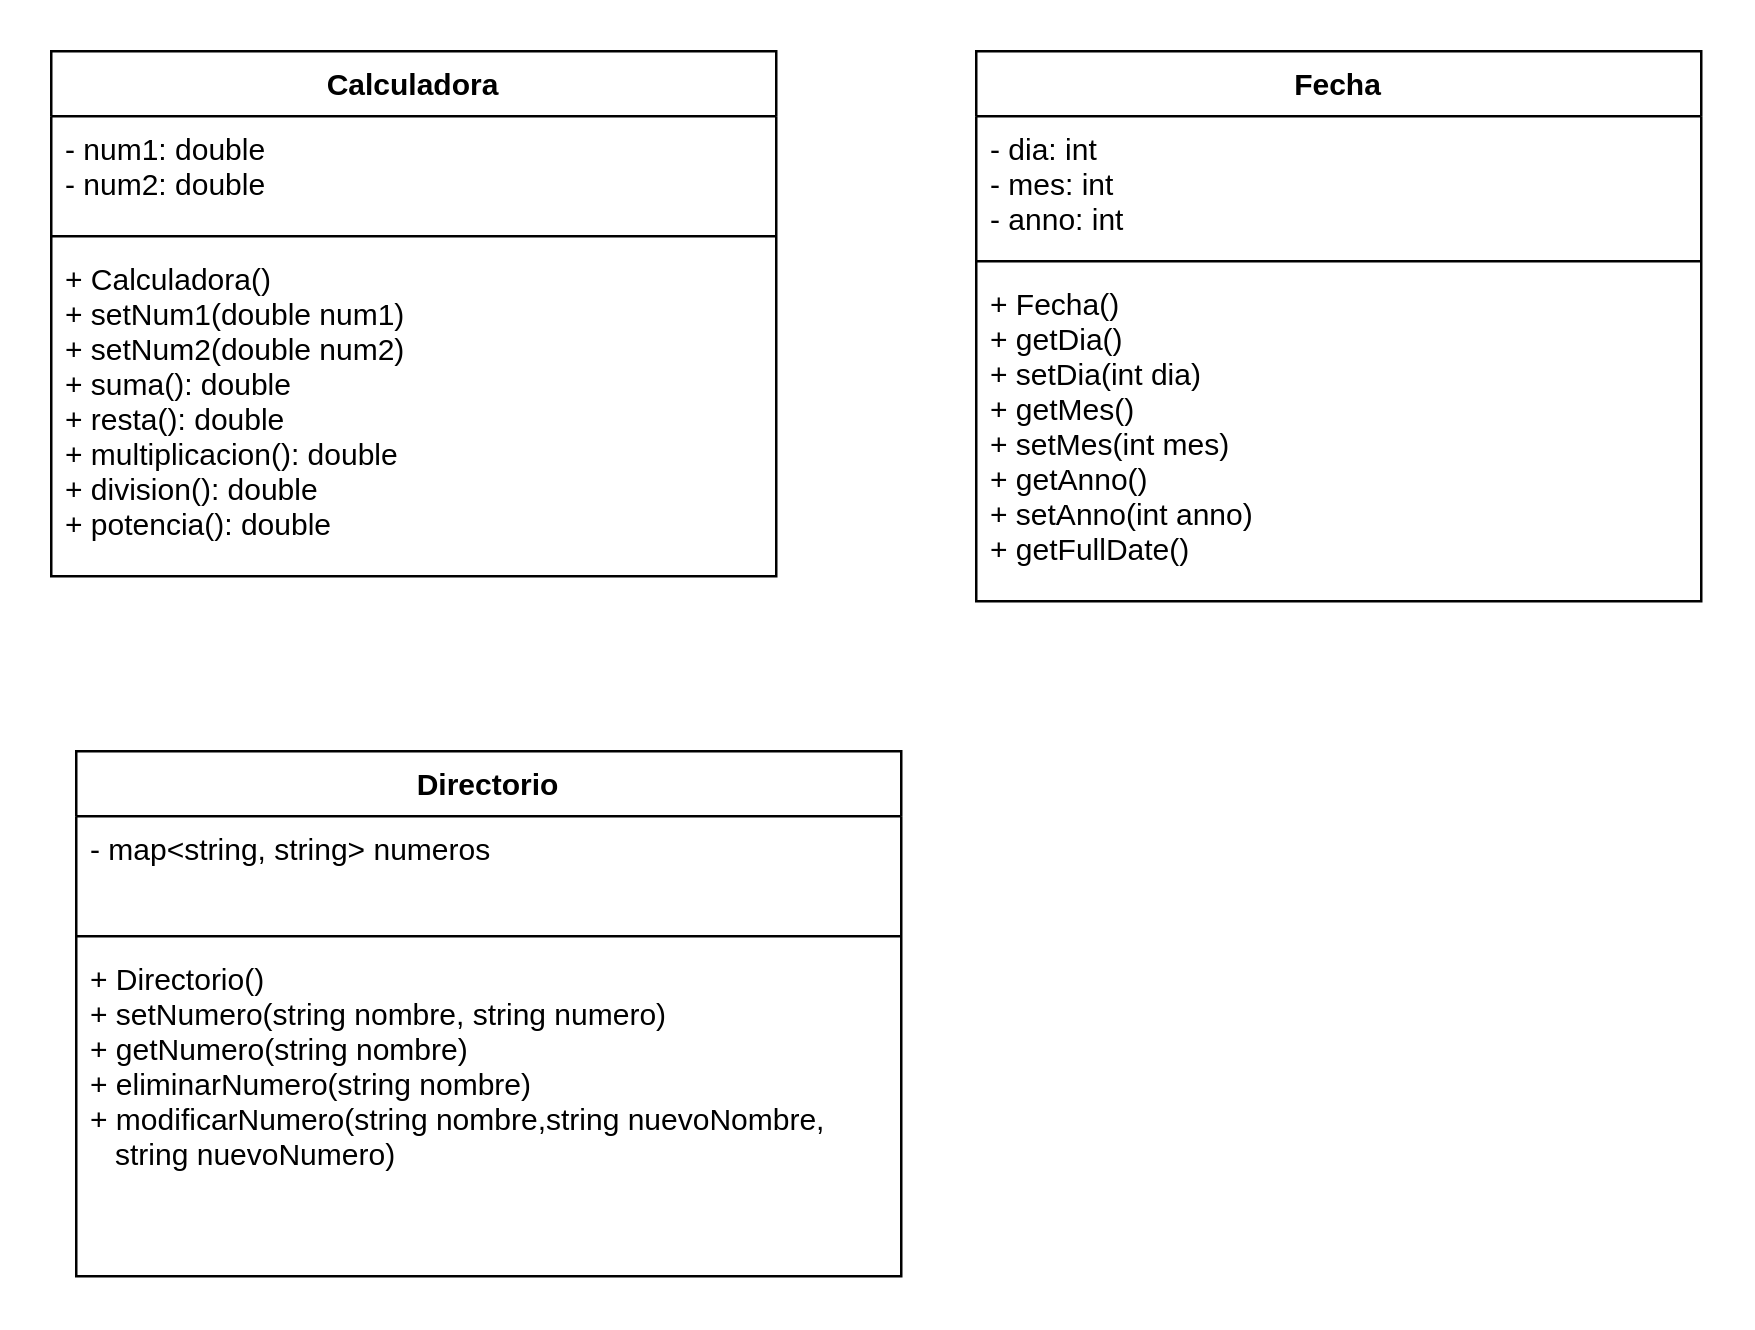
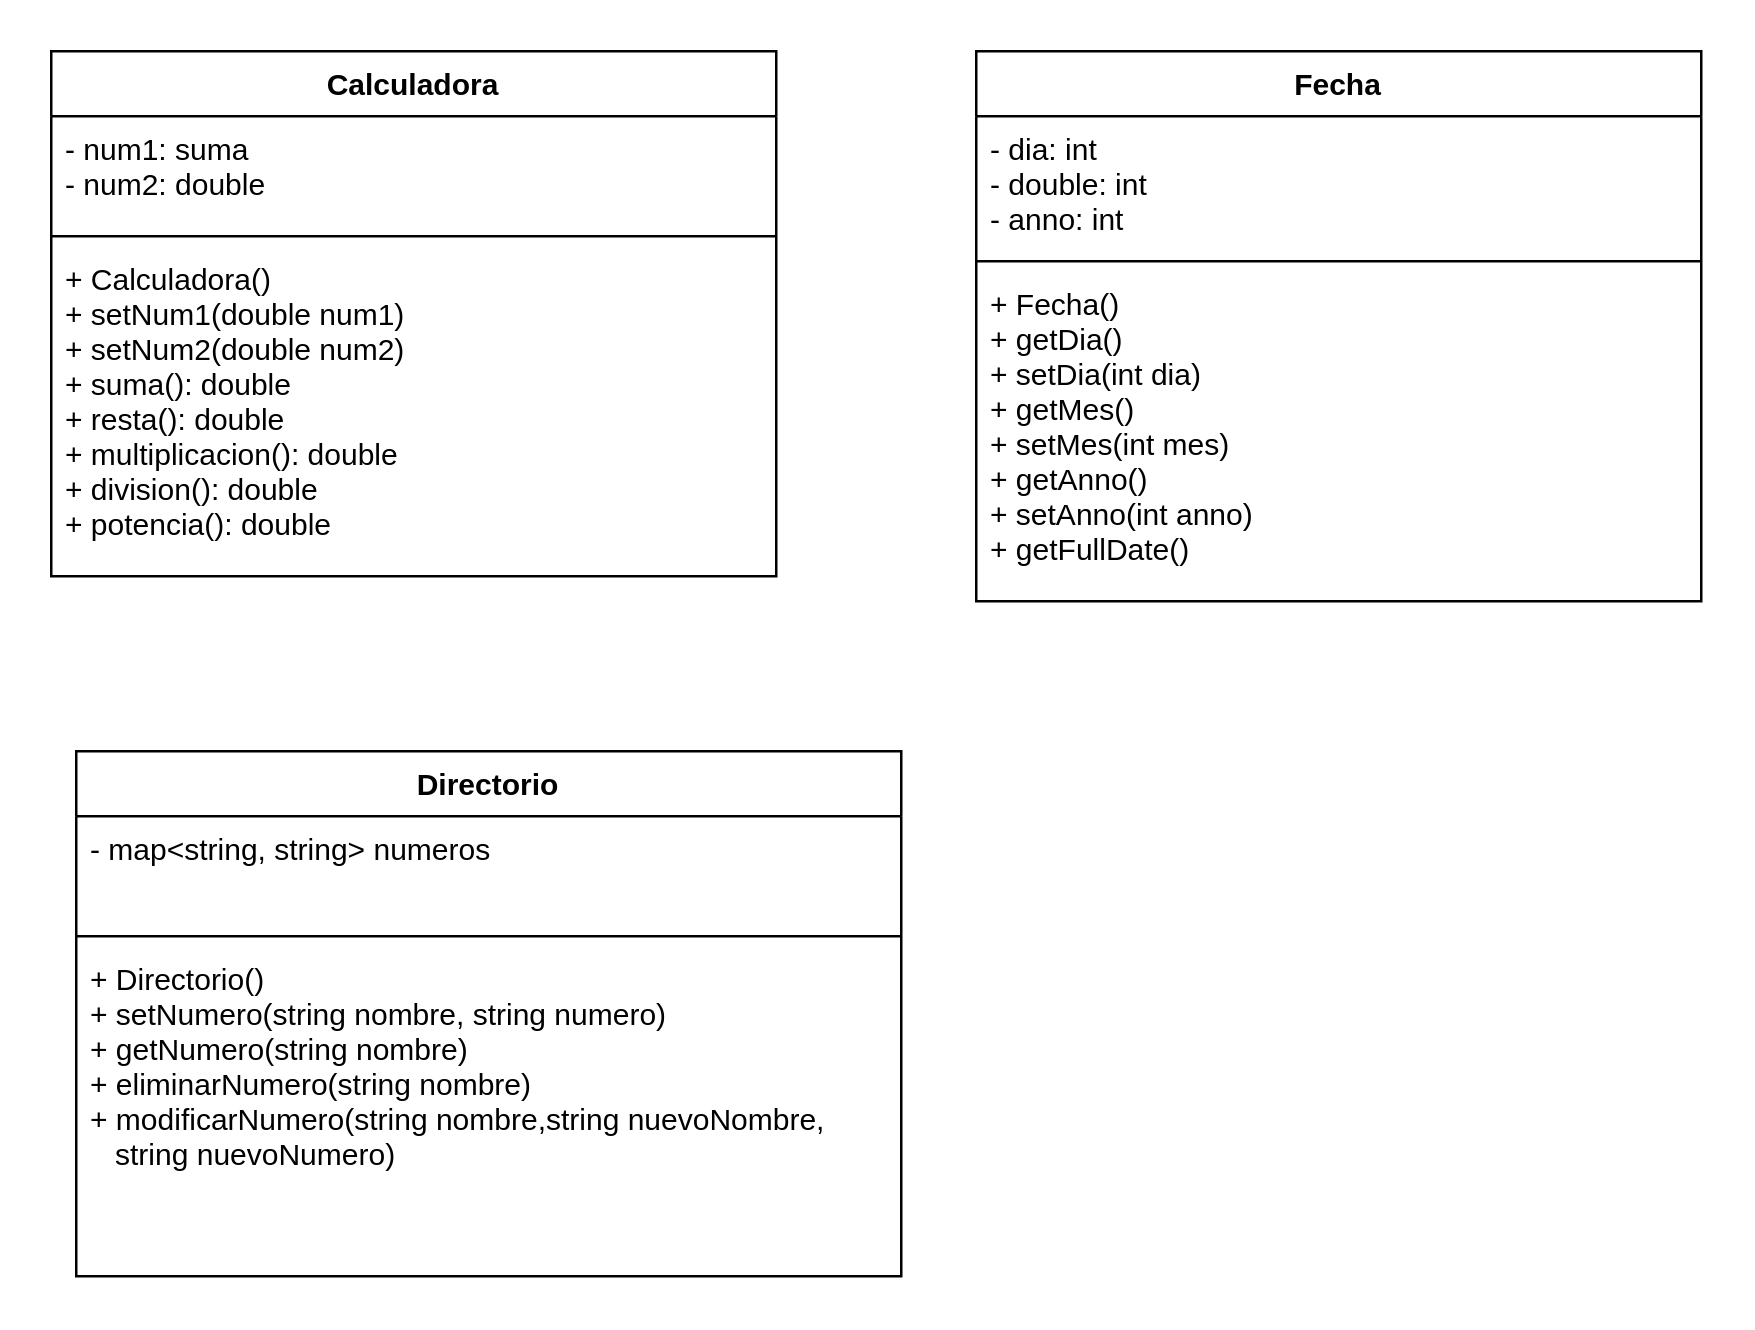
(167, 150) -> (154, 150)
(1055, 150) -> (1055, 150)
